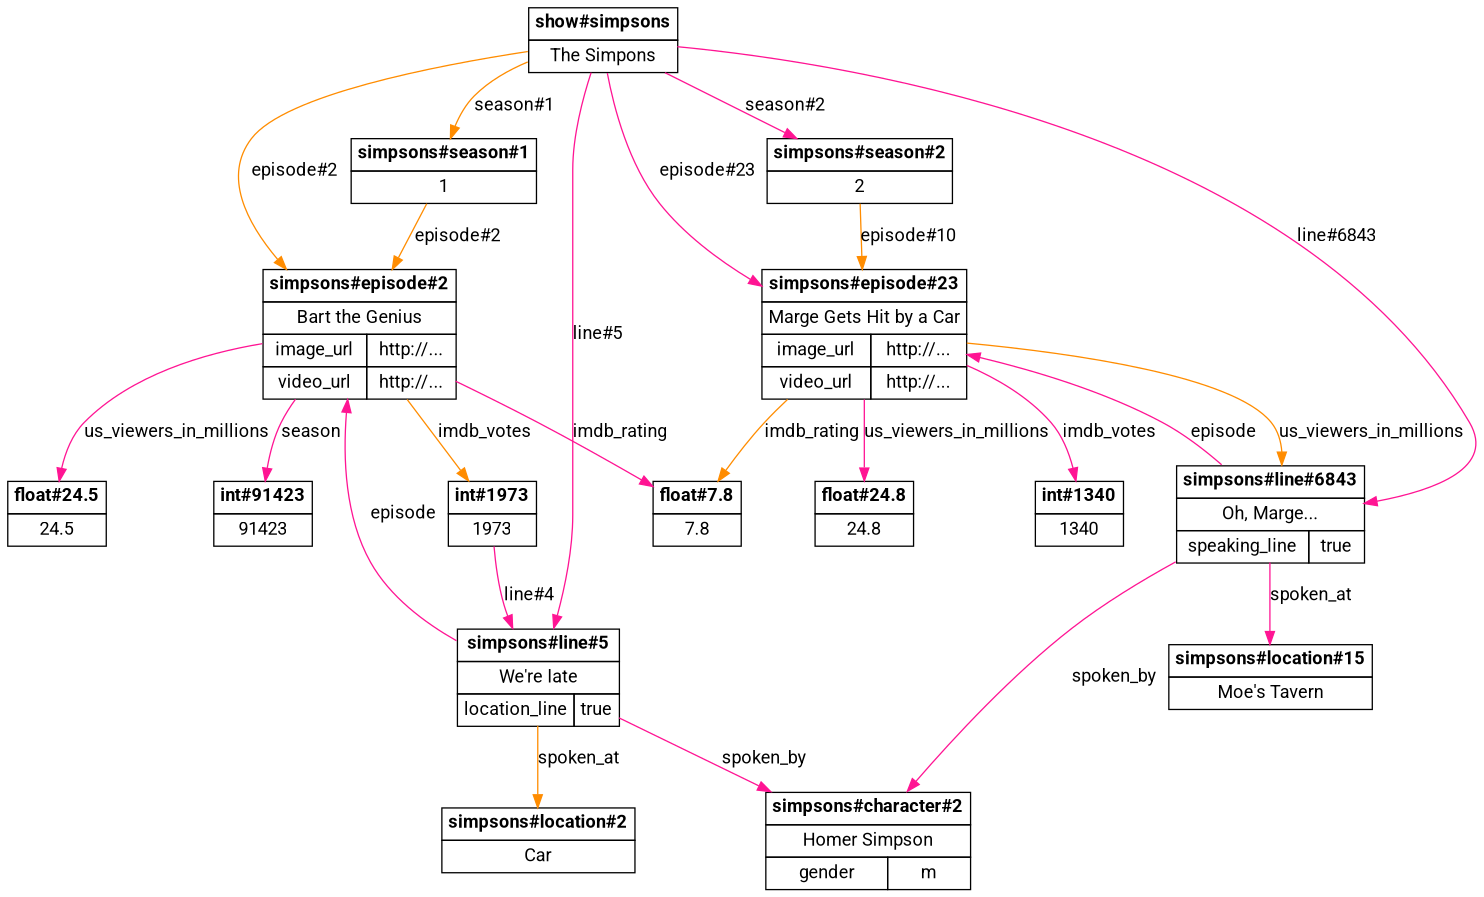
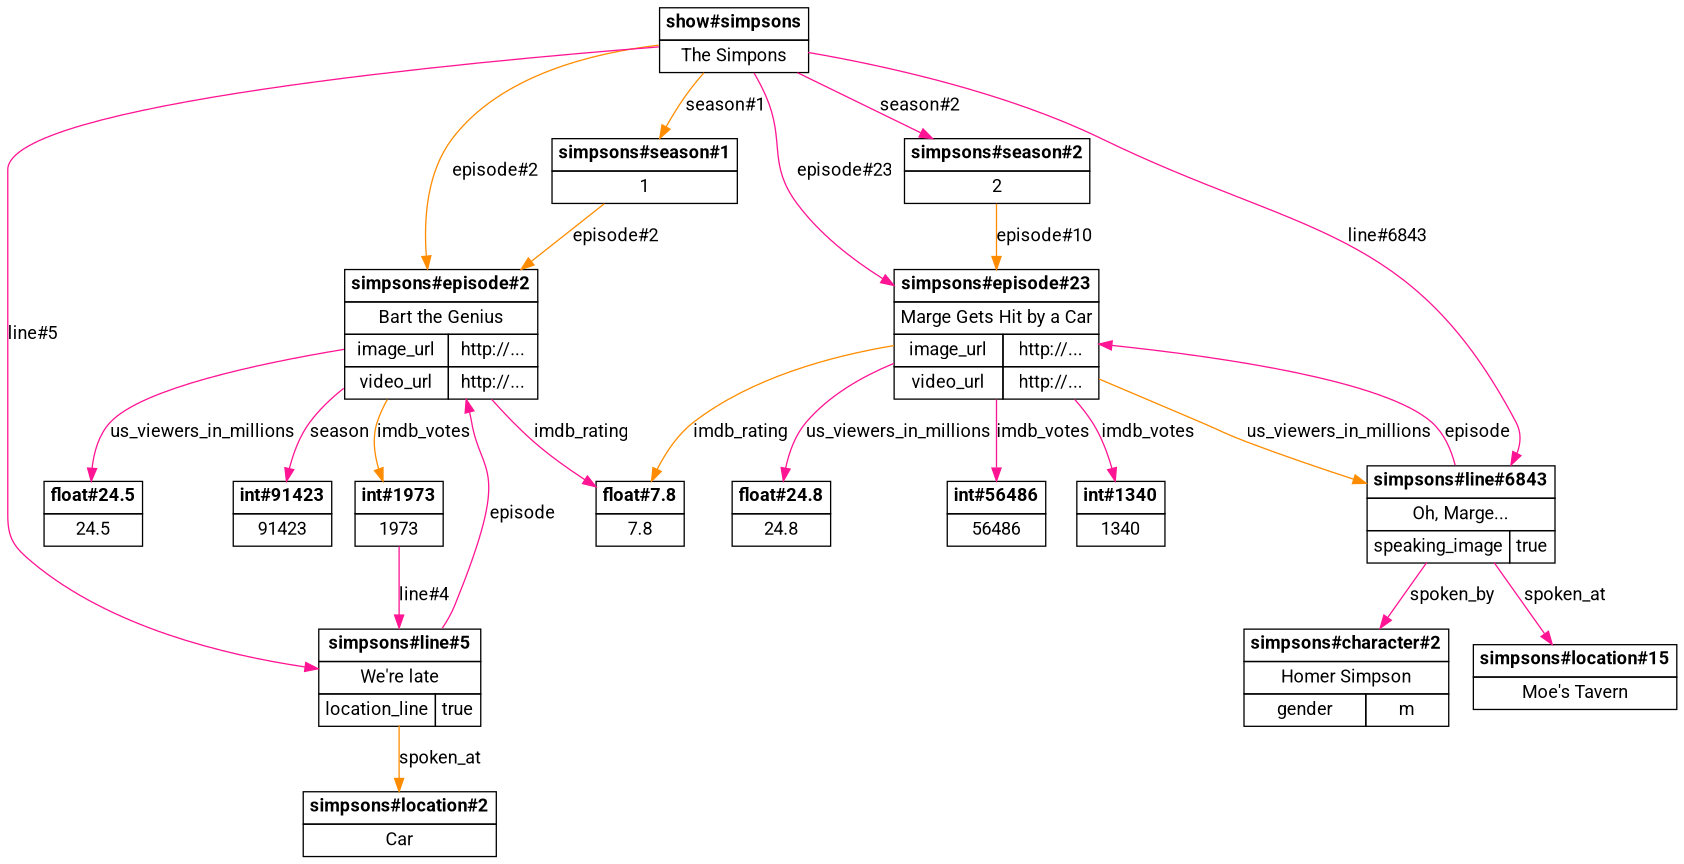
none -> (996, 514)
(1243, 546) -> (1438, 546)
(689, 752) -> none
